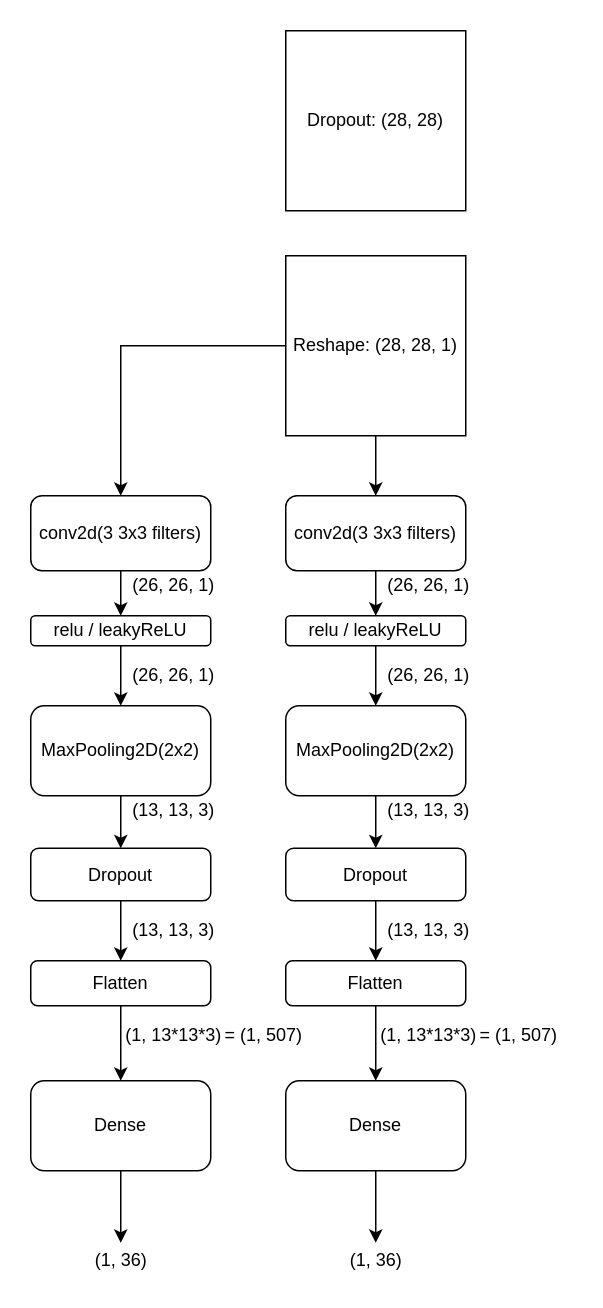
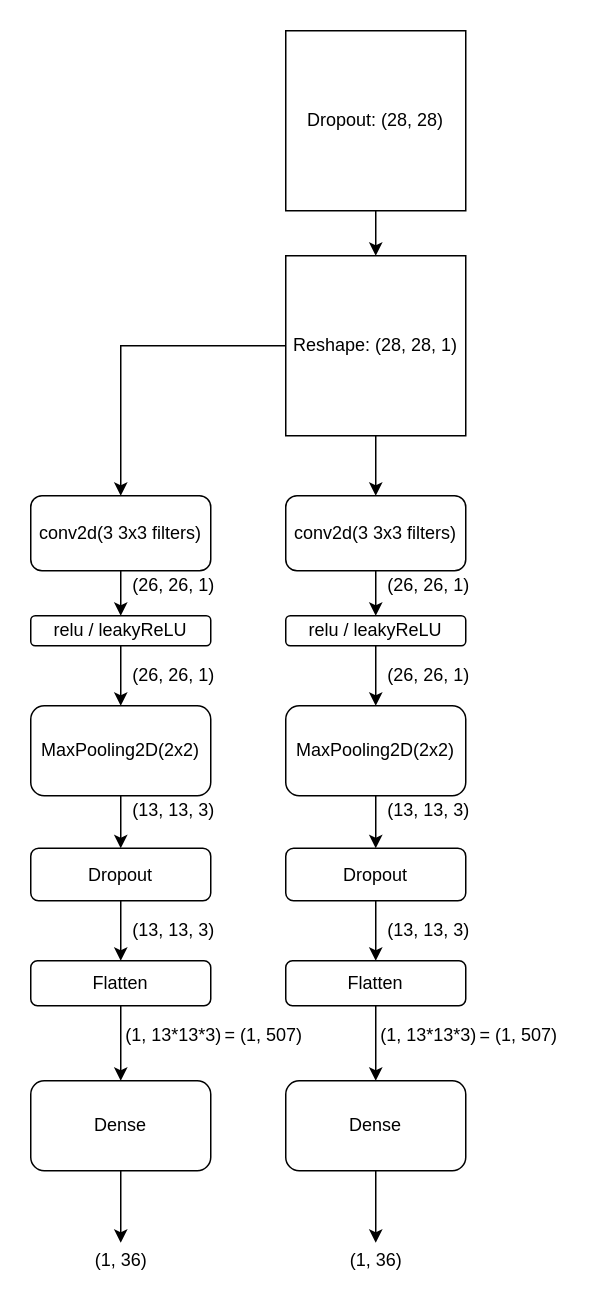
none -> (376, 239)
